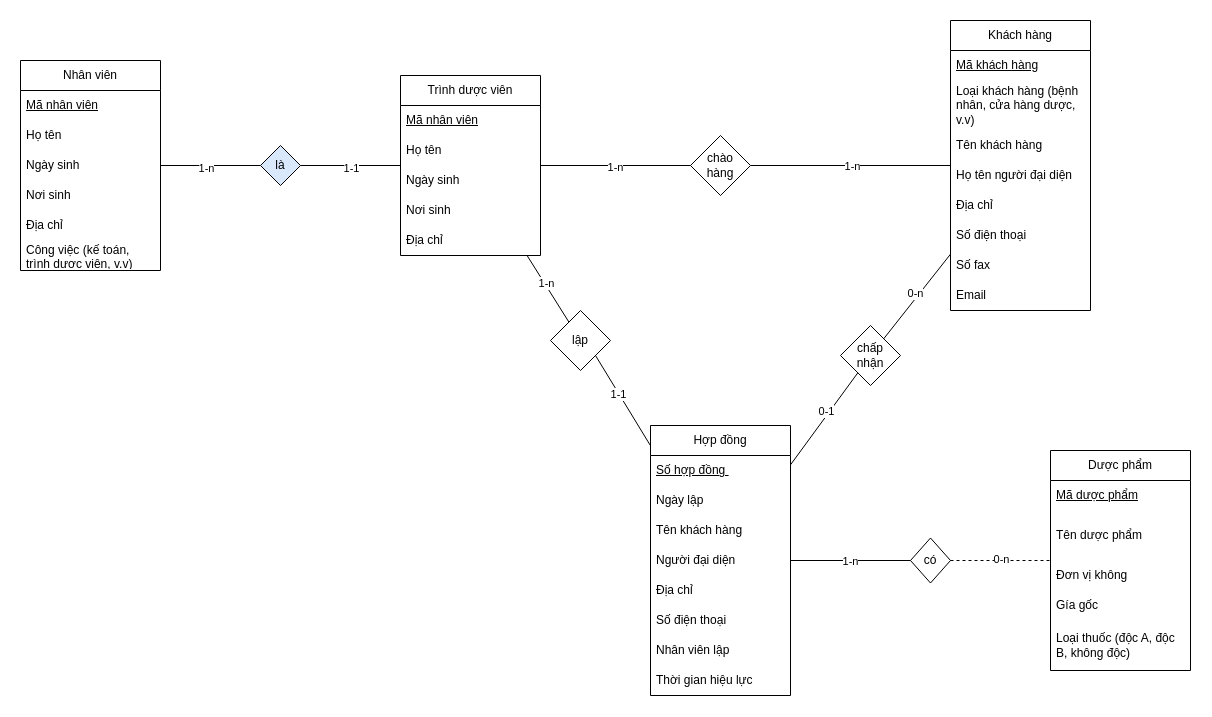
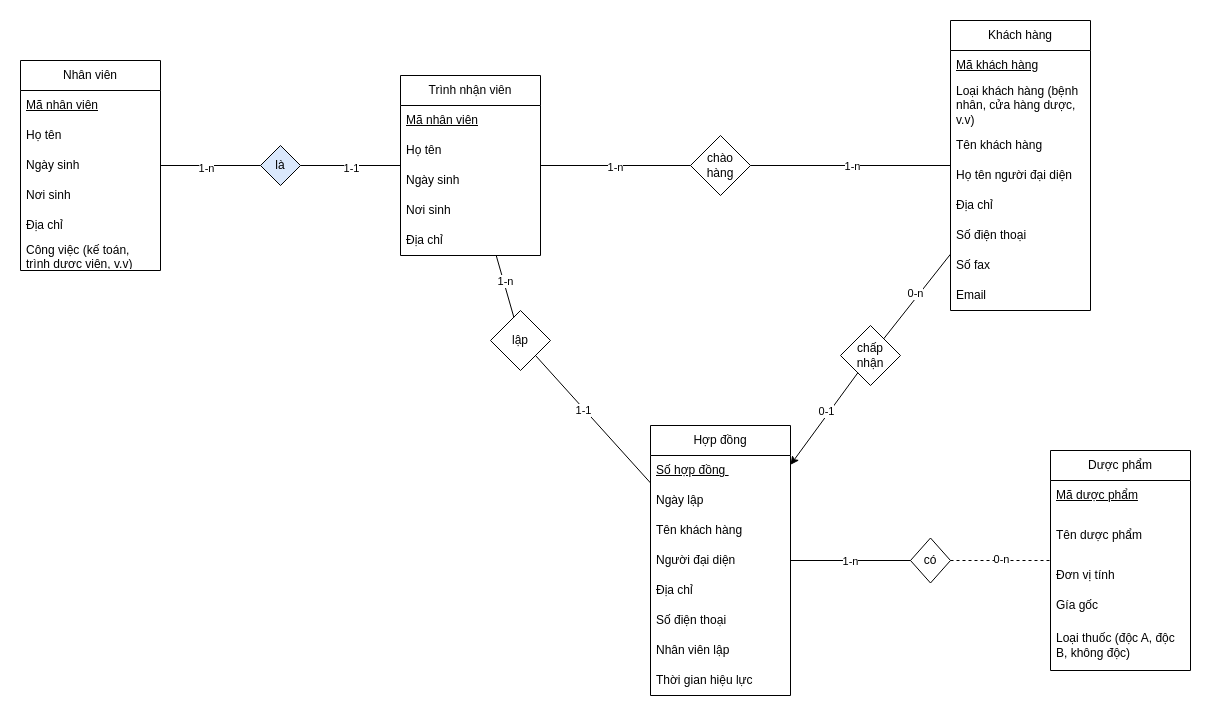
(471, 91) -> (471, 91)
(581, 341) -> (521, 341)
(794, 460) -> (795, 458)
(1094, 576) -> (1090, 576)
